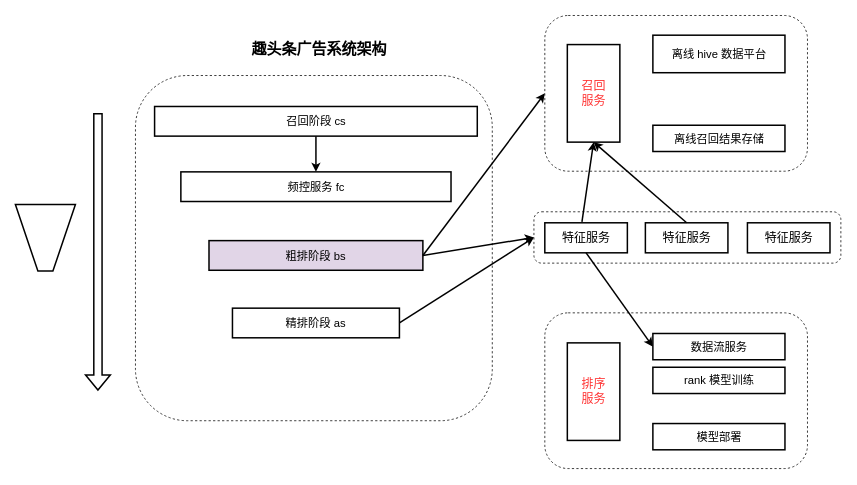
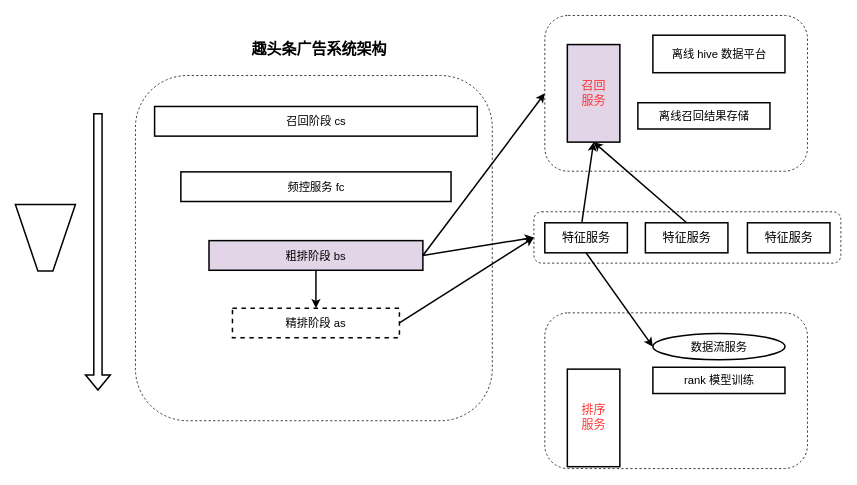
(593, 93) -> (593, 93)
(719, 138) -> (704, 116)
(316, 150) -> none
none -> (316, 285)
(316, 323) -> (316, 323)
(719, 346) -> (719, 346)
(593, 391) -> (593, 418)
(719, 436) -> none
